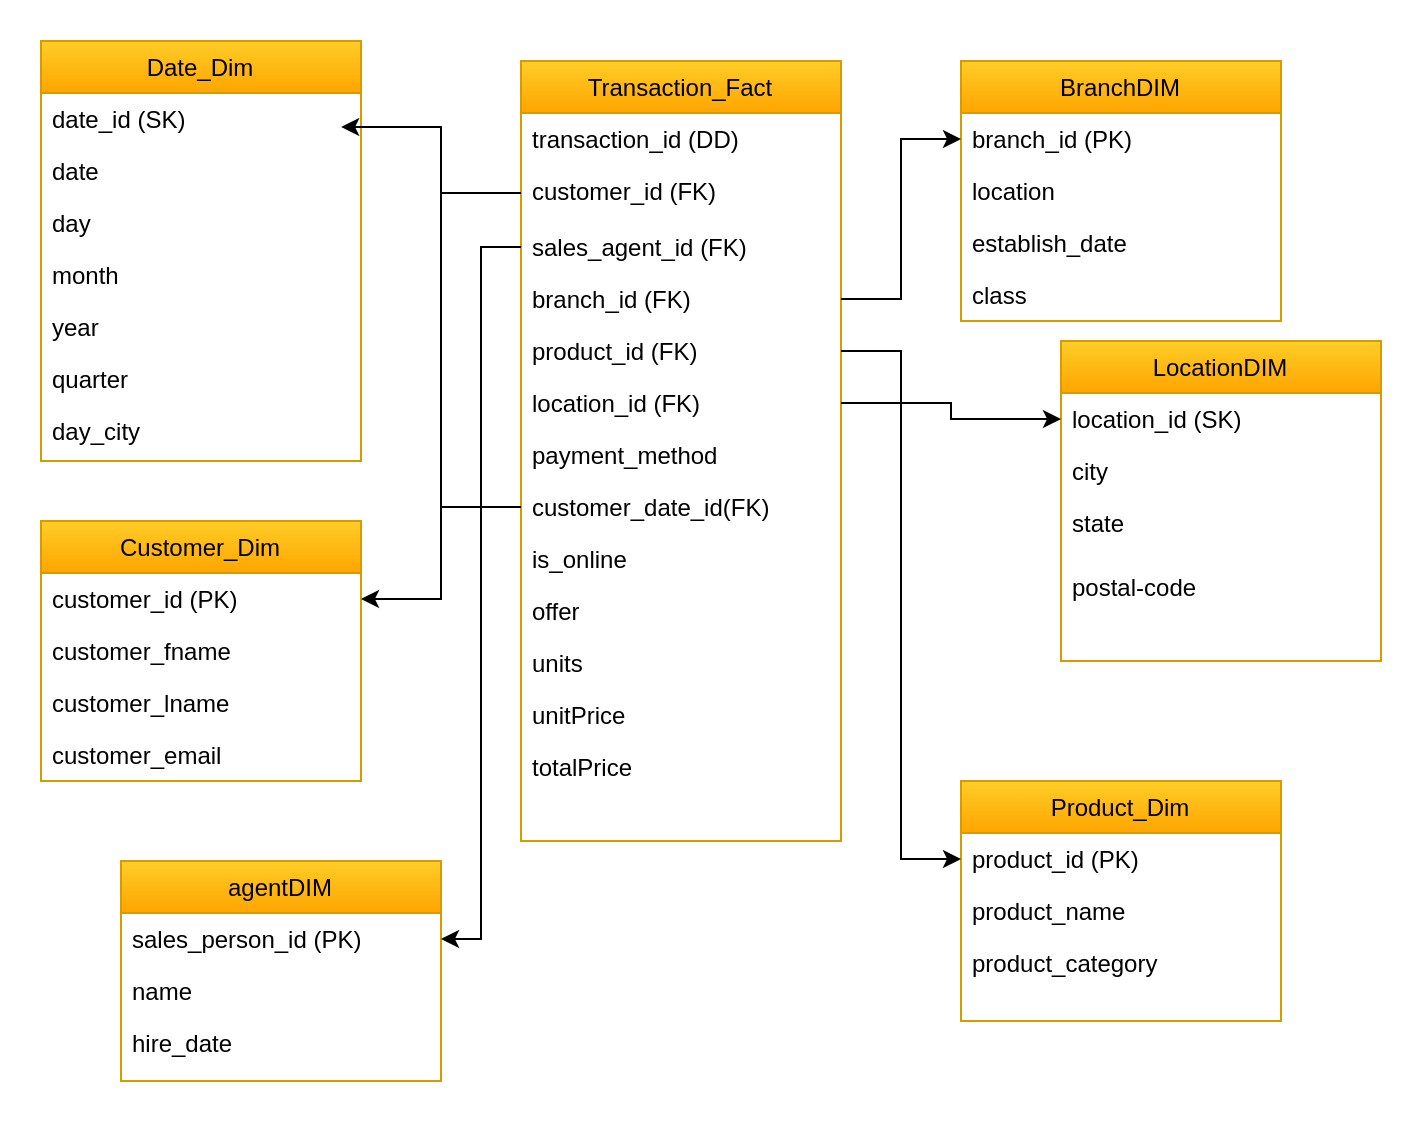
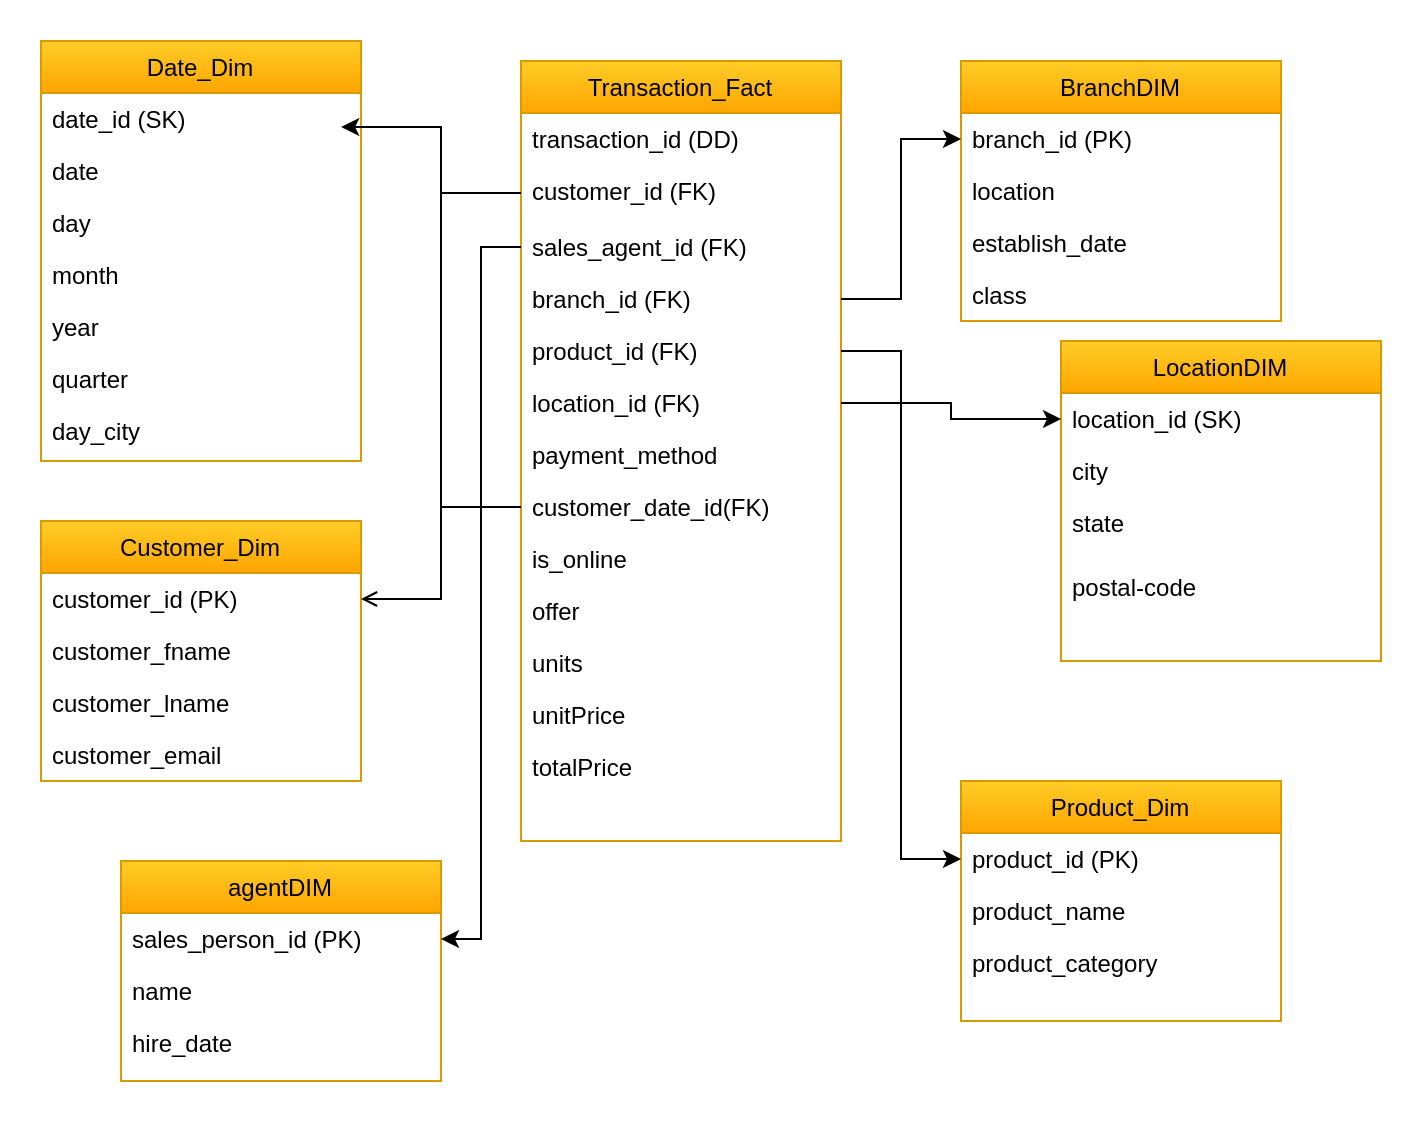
(376, 599) -> (373, 599)
